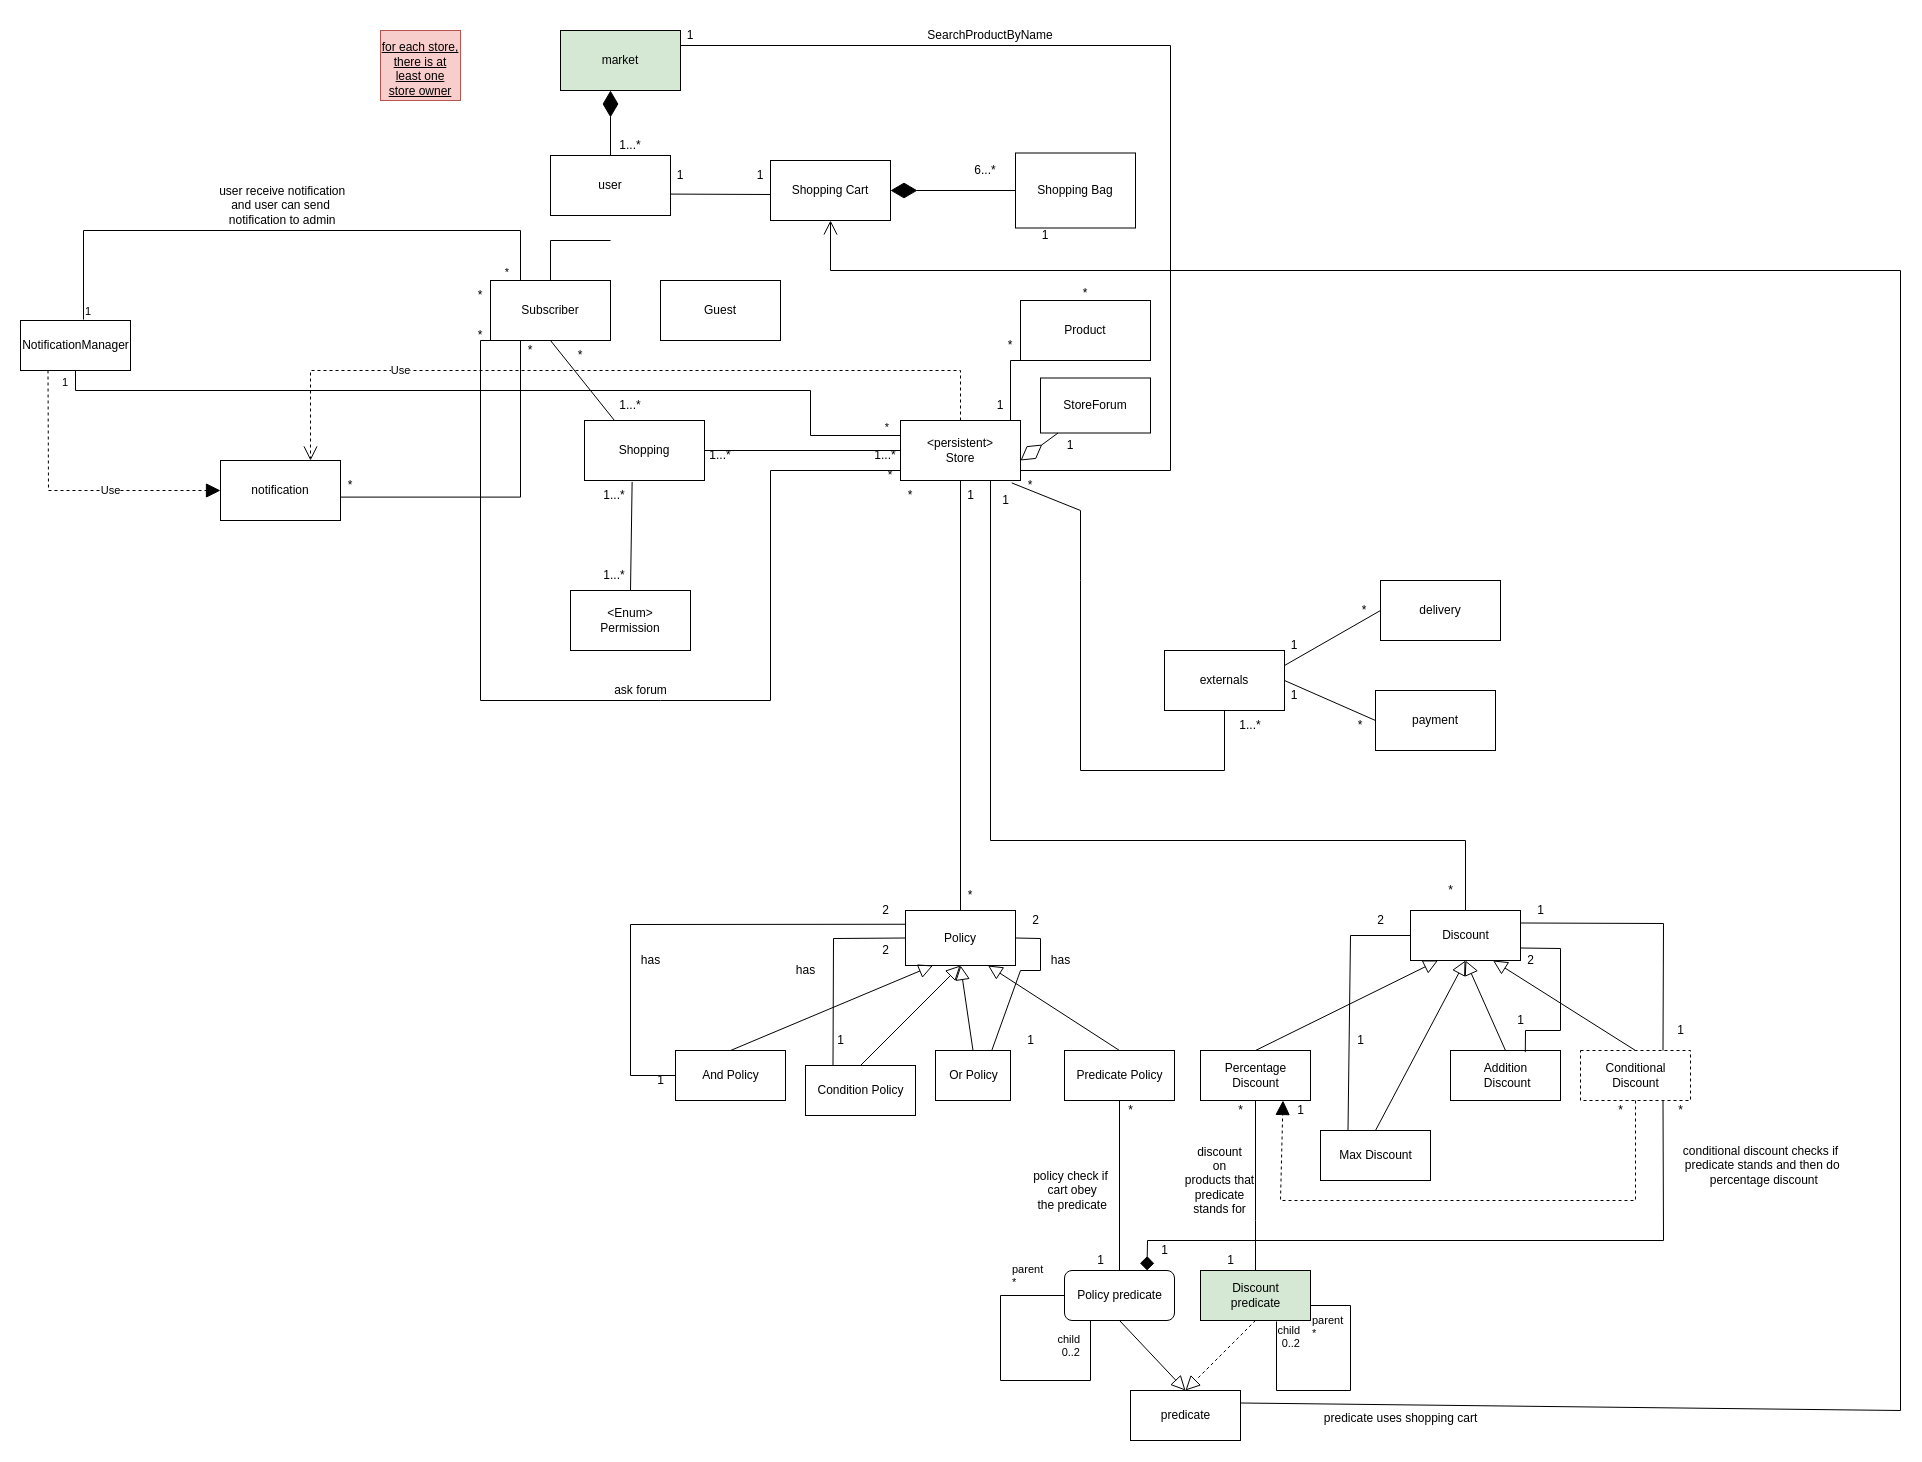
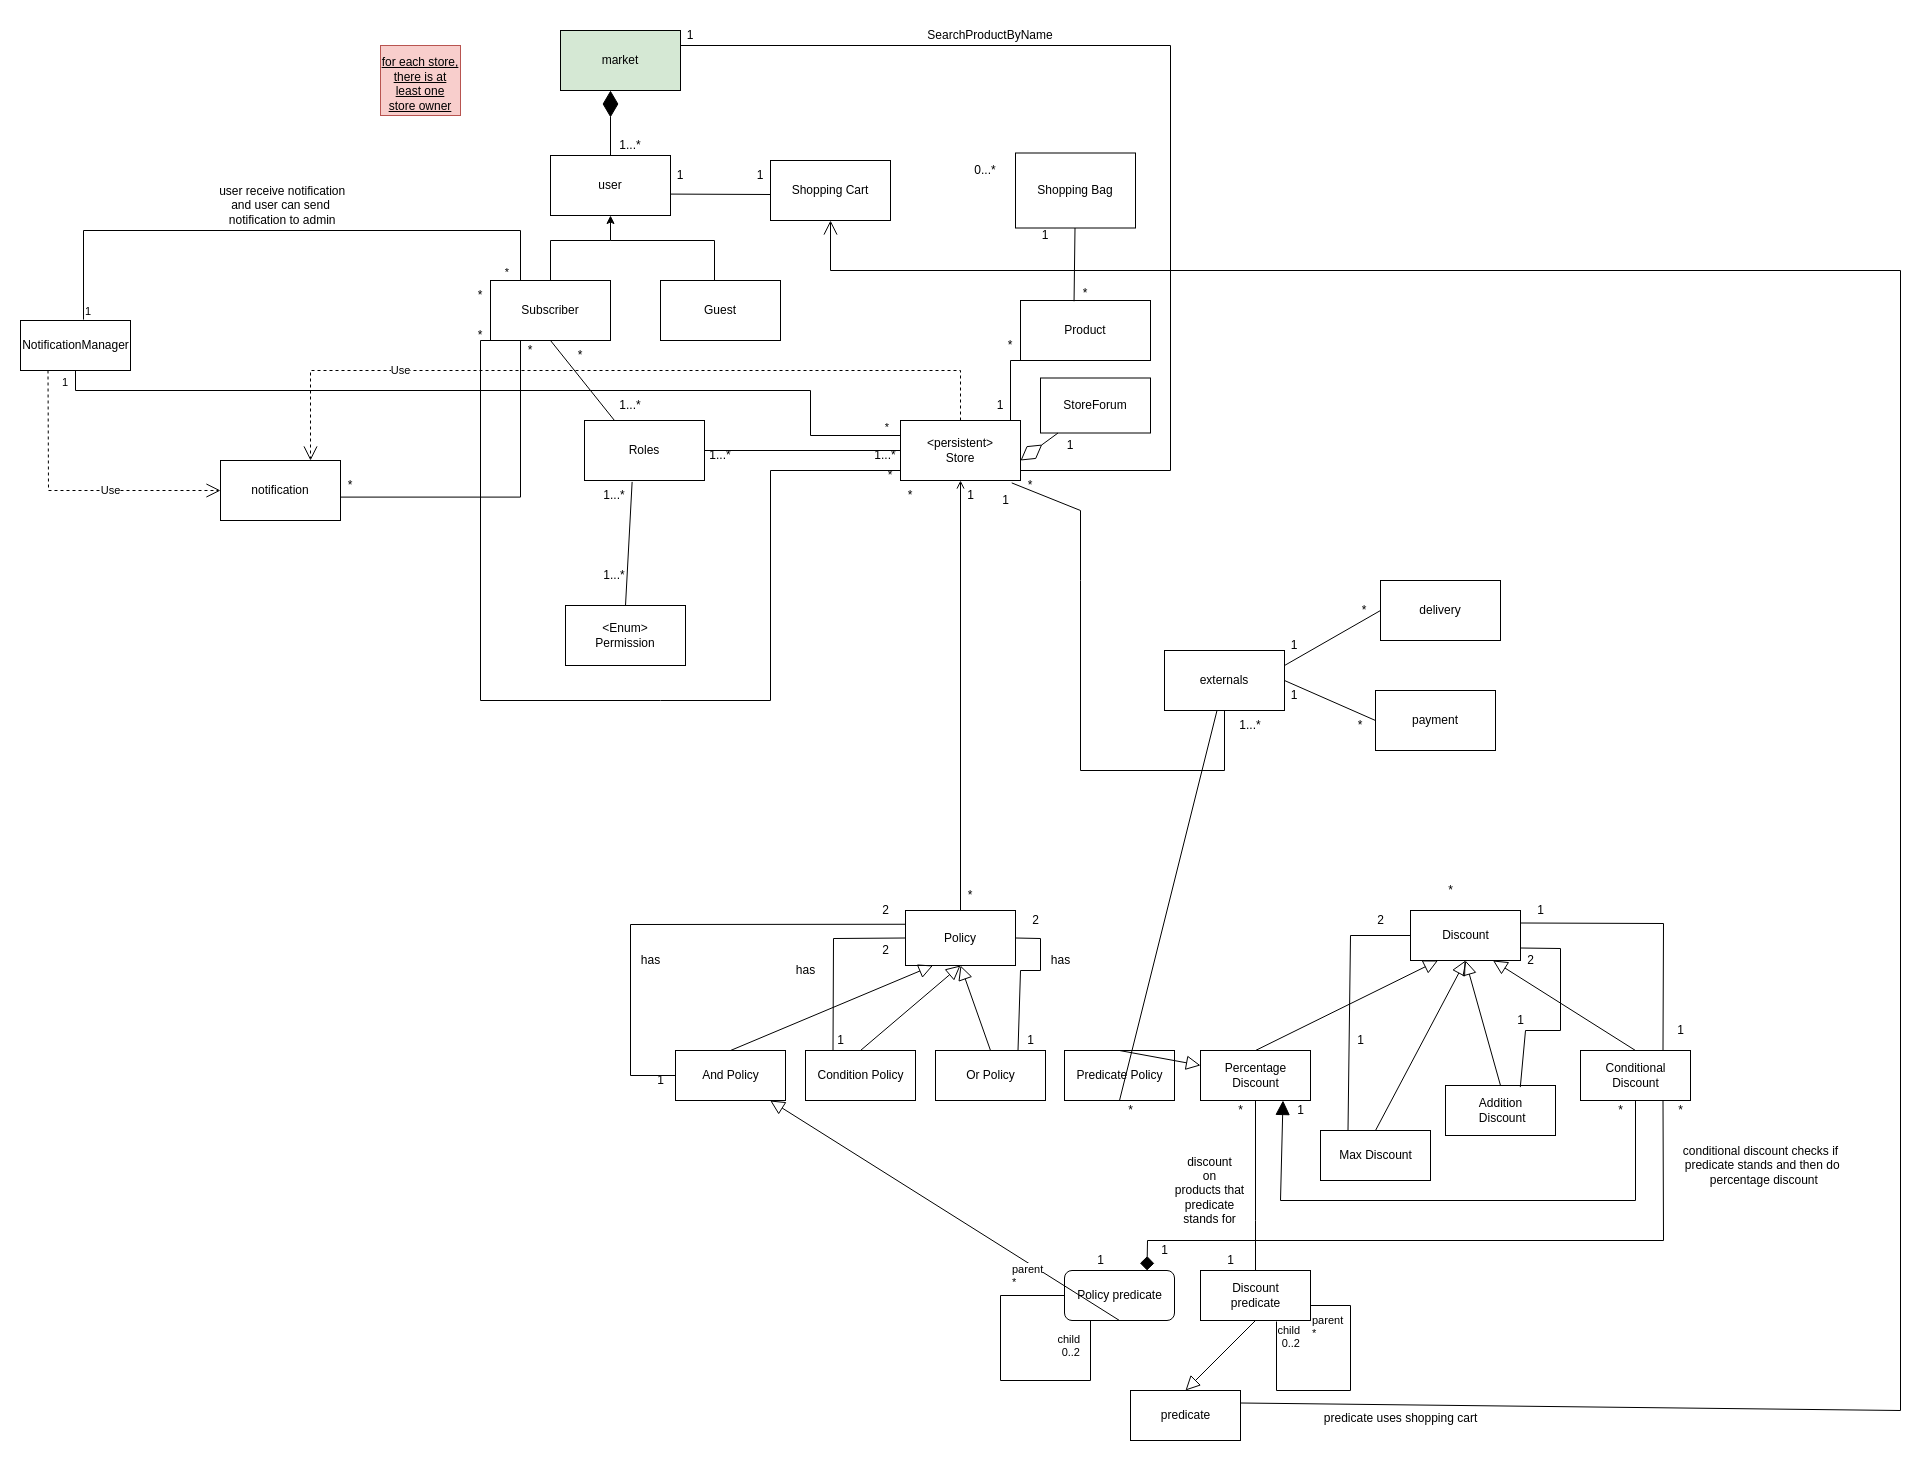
(421, 66) -> (421, 81)
(986, 171) -> (986, 171)
(966, 191) -> none
none -> (674, 241)
none -> (1075, 265)
(645, 451) -> (645, 451)
(961, 486) -> (961, 486)
(205, 491) -> (210, 491)
(631, 621) -> (626, 636)
(641, 691) -> none
(1084, 841) -> none
(1060, 1012) -> (1153, 1057)
(973, 1076) -> (991, 1076)
(1506, 1076) -> (1501, 1111)
(1636, 1076) -> (1636, 1076)
(861, 1091) -> (861, 1076)
(1220, 1181) -> (1210, 1191)
(1120, 1186) -> (1168, 906)
(1071, 1191) -> none
(1466, 1201) -> (1466, 1201)
(1256, 1296) -> (1256, 1296)
(1148, 1350) -> (906, 1186)
(1225, 1351) -> (1225, 1351)
